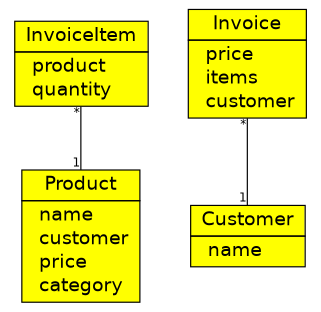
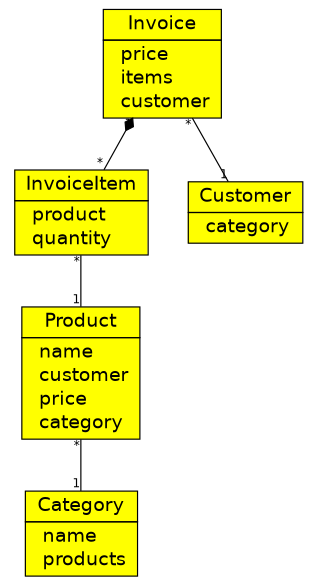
none -> (115, 150)
(232, 250) -> (245, 227)
none -> (81, 534)
